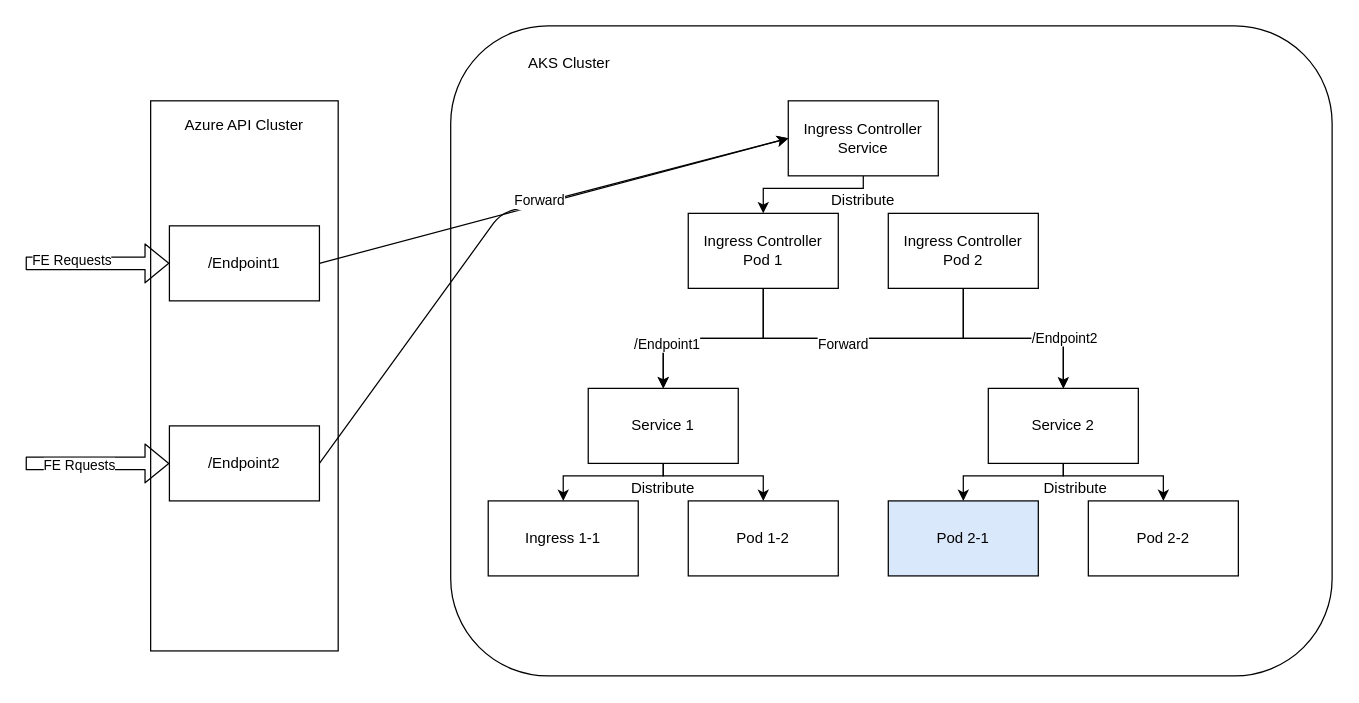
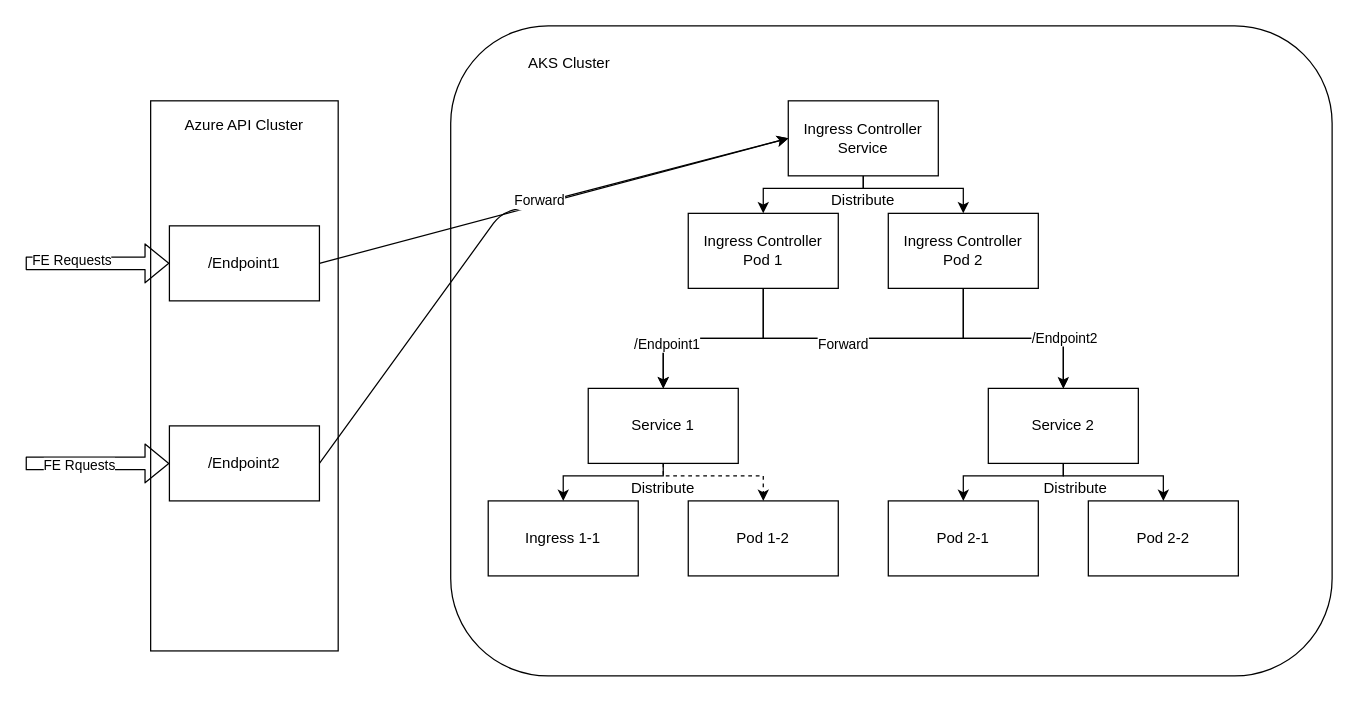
none -> (923, 188)
(721, 476) -> (721, 476)
(963, 538) -> (963, 538)
